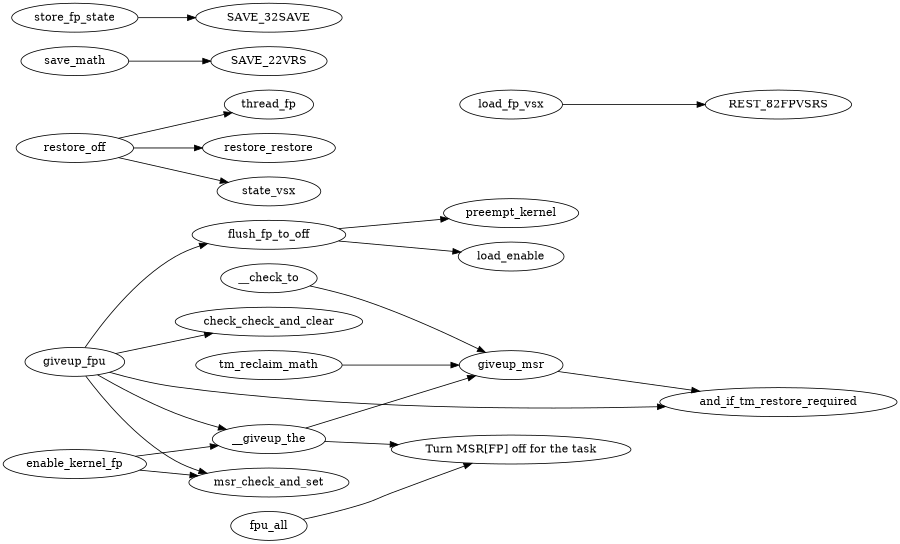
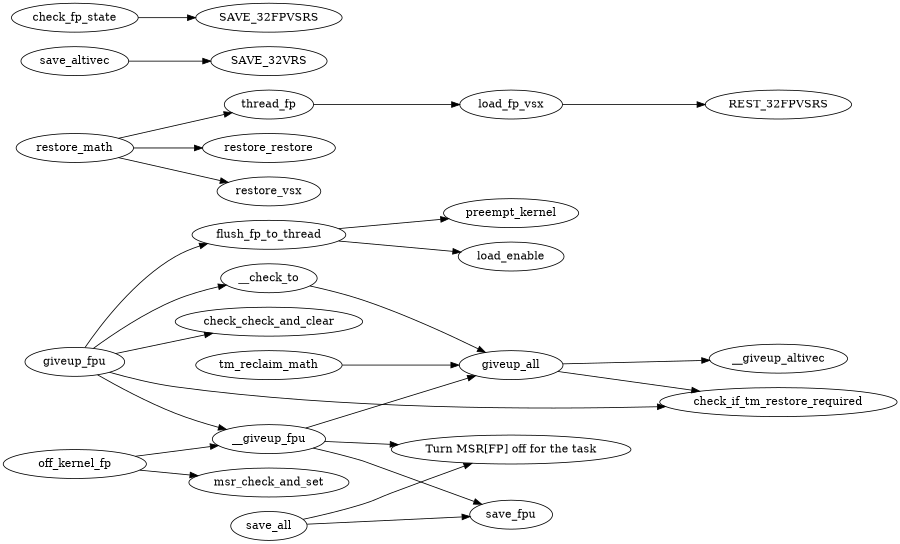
(75, 18) -> (75, 18)
(269, 18) -> (269, 18)
(75, 61) -> (75, 61)
(269, 61) -> (269, 61)
none -> (383, 105)
(778, 105) -> (778, 105)
(75, 148) -> (75, 148)
(269, 191) -> (269, 191)
(269, 235) -> (269, 235)
none -> (778, 359)
(511, 365) -> (511, 365)
(778, 402) -> (778, 402)
(136, 432) -> (153, 311)
(269, 439) -> (269, 439)
(75, 464) -> (75, 464)
none -> (511, 515)
(269, 526) -> (269, 526)
